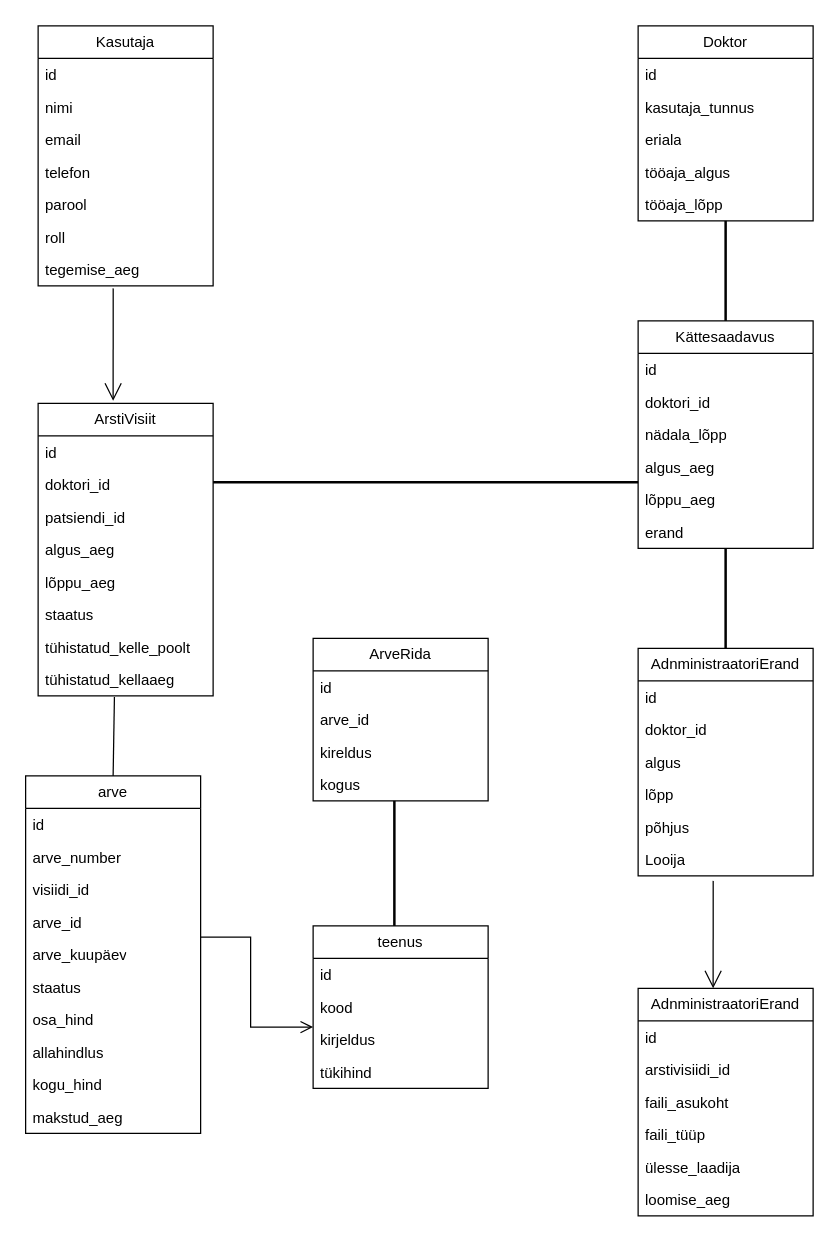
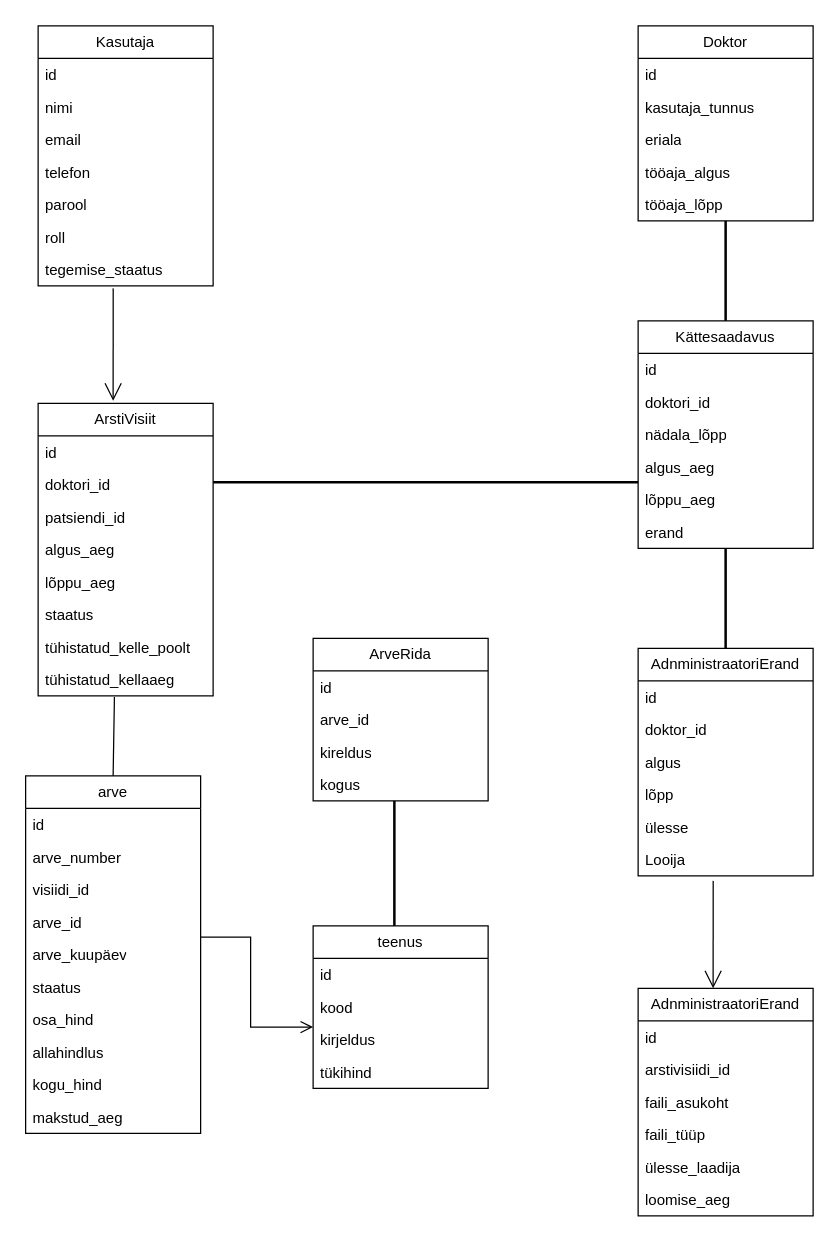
(94, 271) -> (111, 271)
(671, 828) -> (669, 828)
